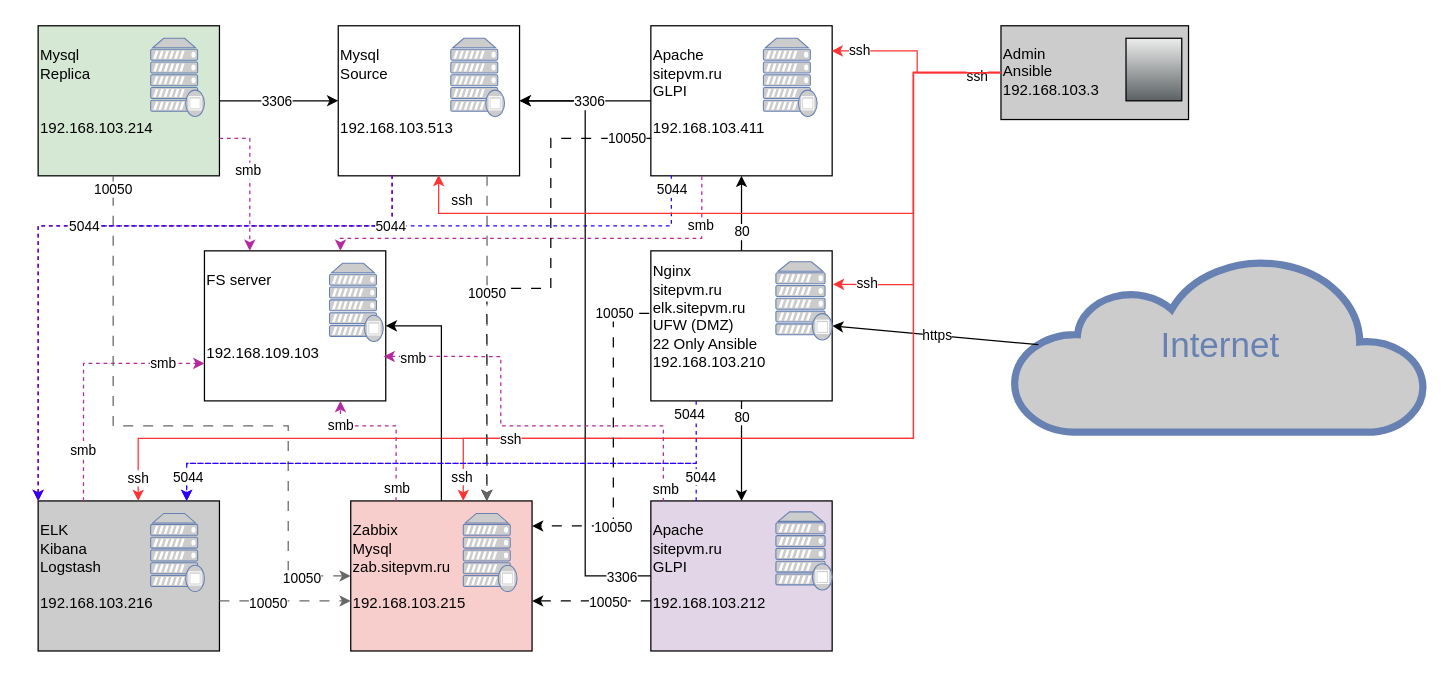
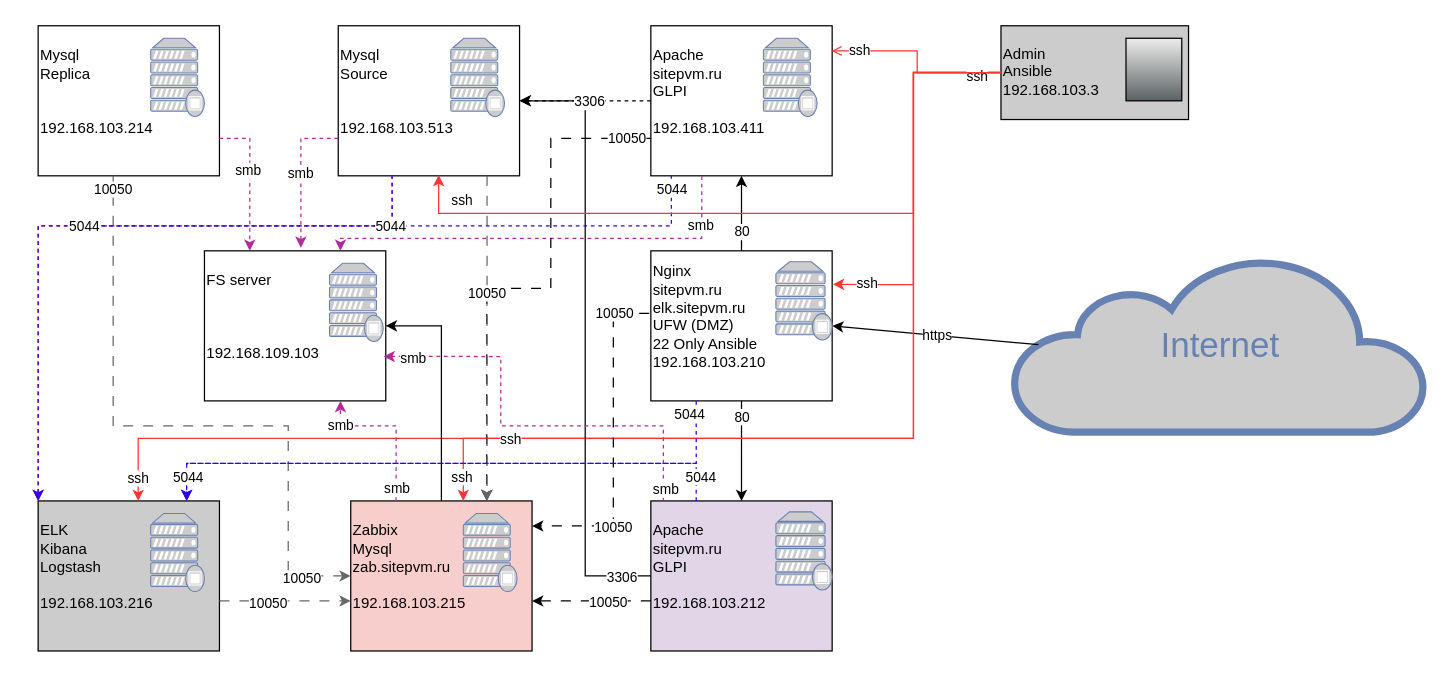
(841, 51) -> (839, 51)
(129, 101) -> (129, 101)
(275, 101) -> none
(626, 101) -> (626, 101)
none -> (301, 170)
(83, 376) -> none
